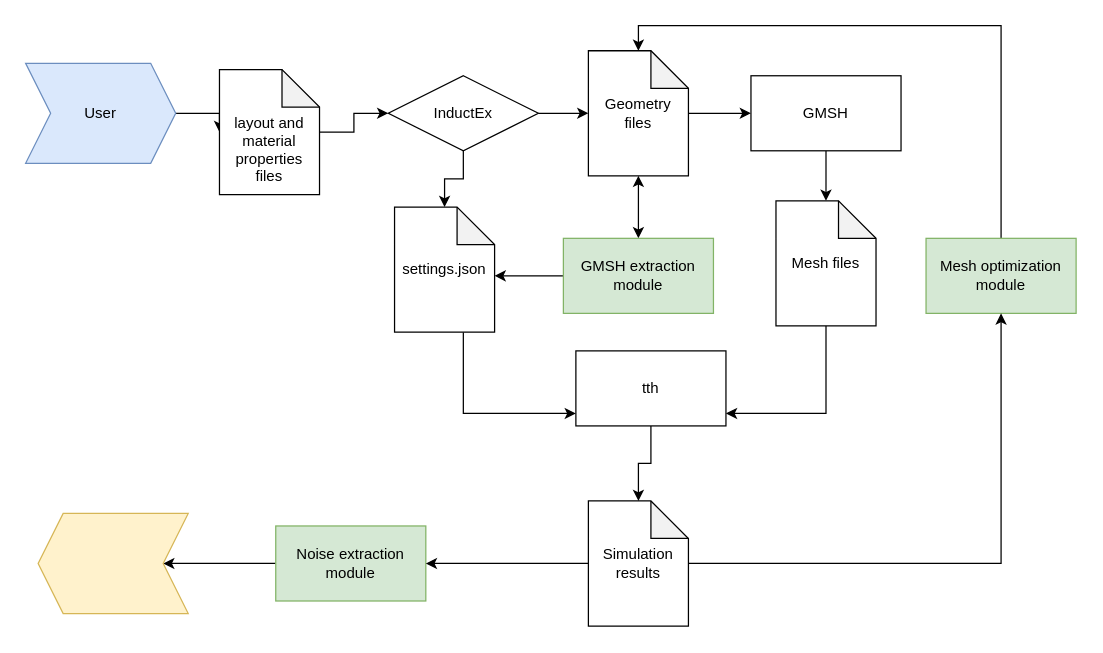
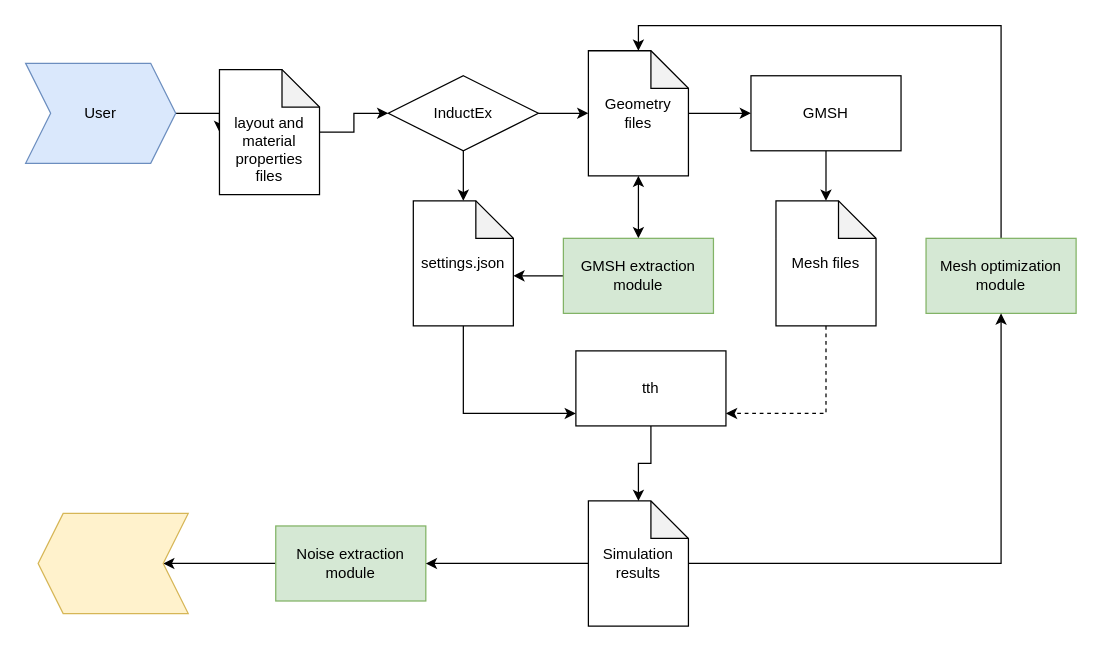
(444, 269) -> (463, 263)
(823, 413) -> (823, 413)
